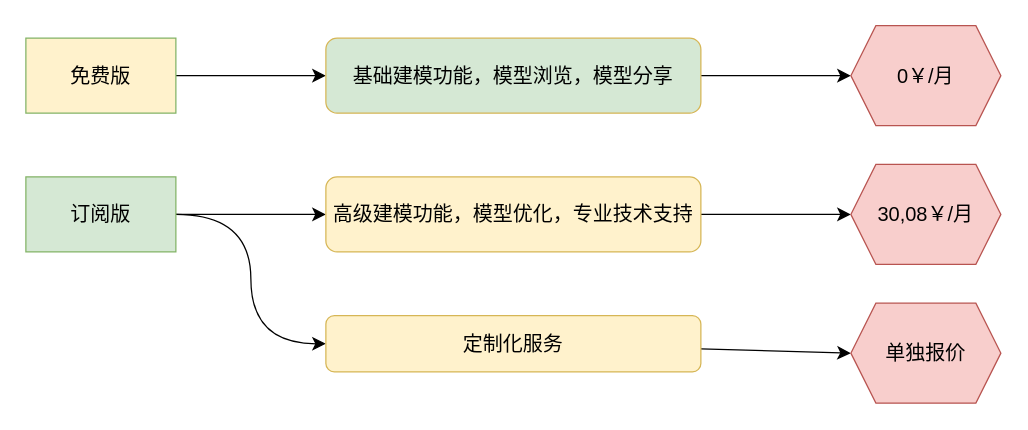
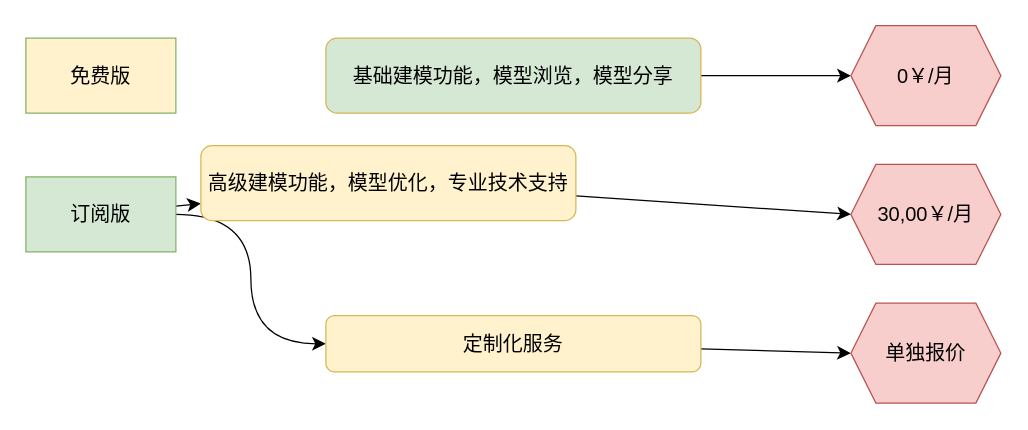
(246, 76) -> none
(513, 214) -> (388, 183)
(926, 214) -> (926, 214)
